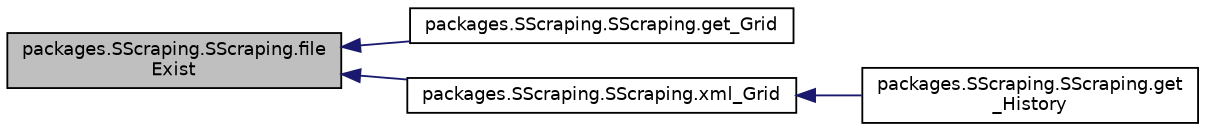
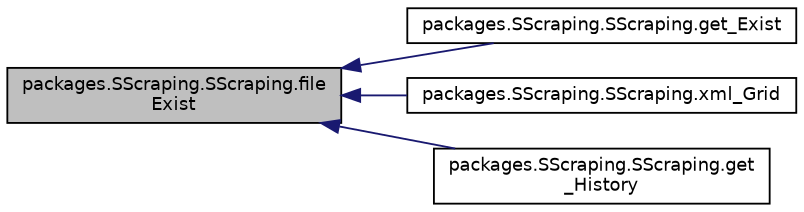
(602, 26) -> (602, 26)
(838, 95) -> (397, 138)
